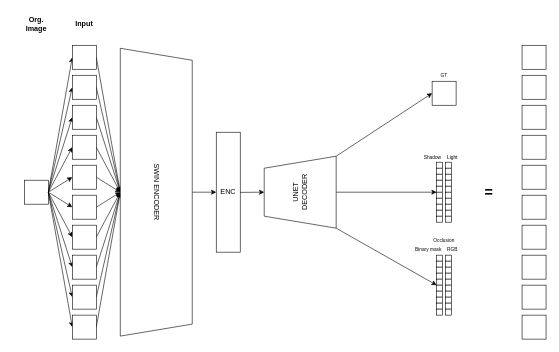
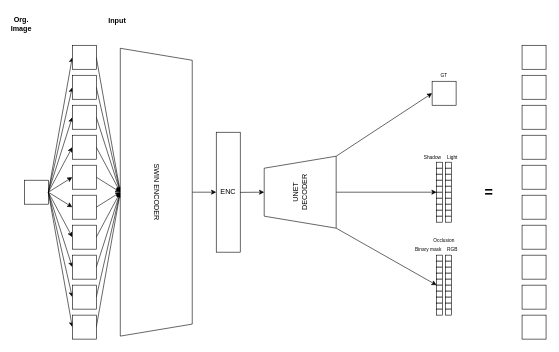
(36, 24) -> (21, 24)
(84, 24) -> (117, 21)
